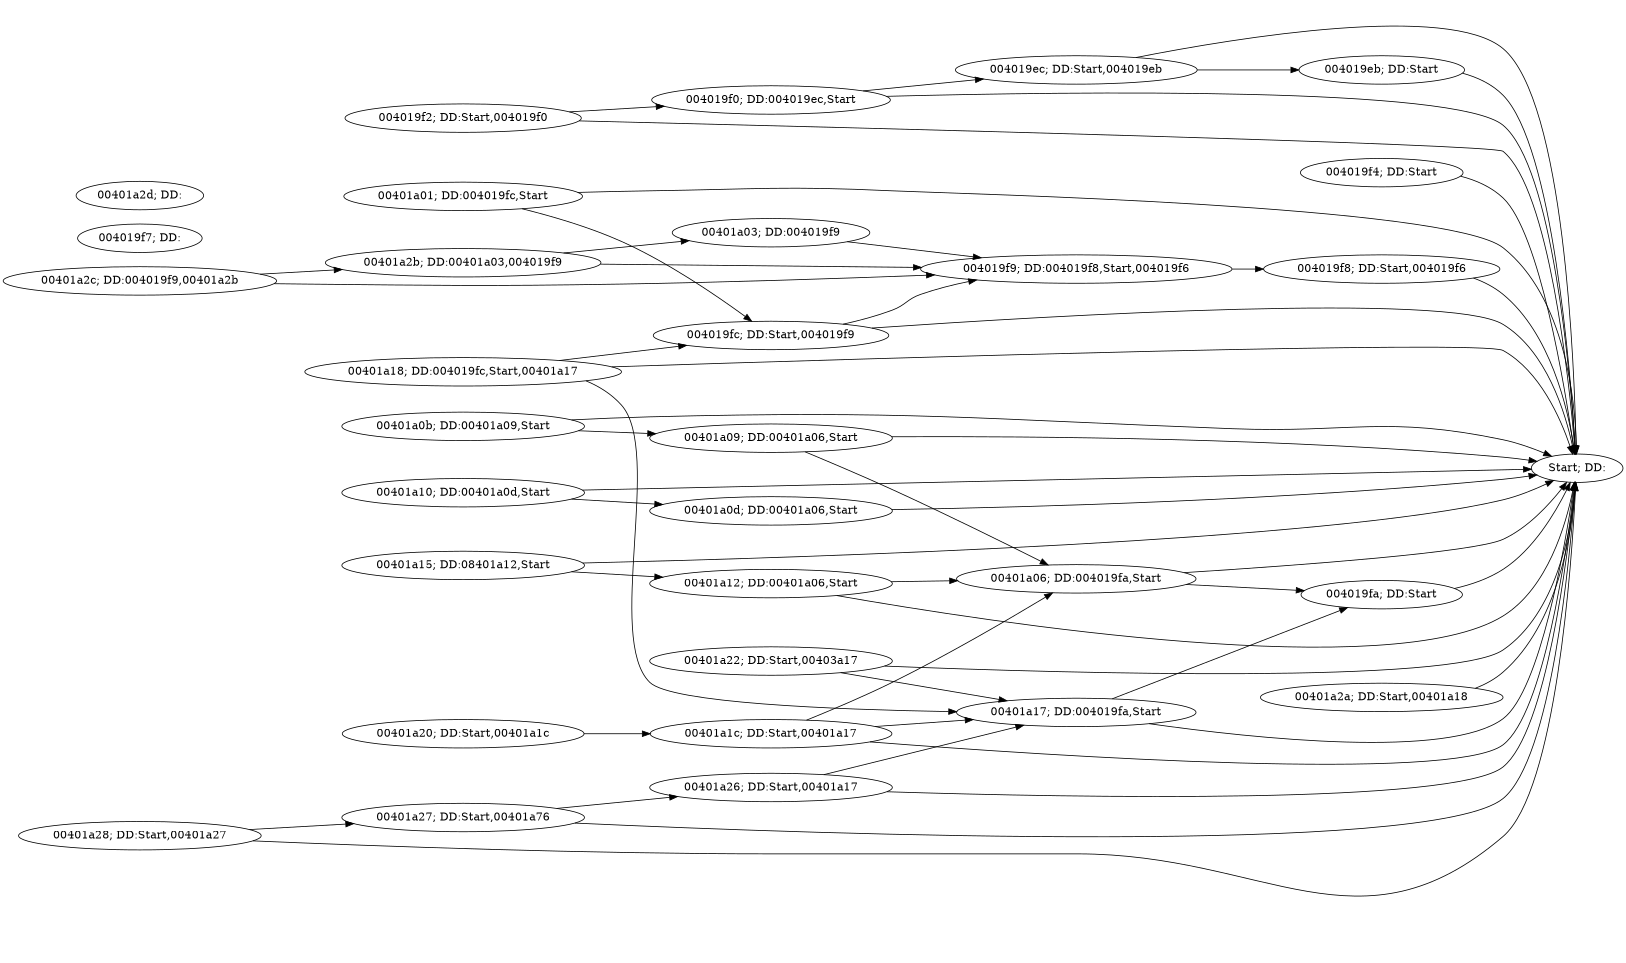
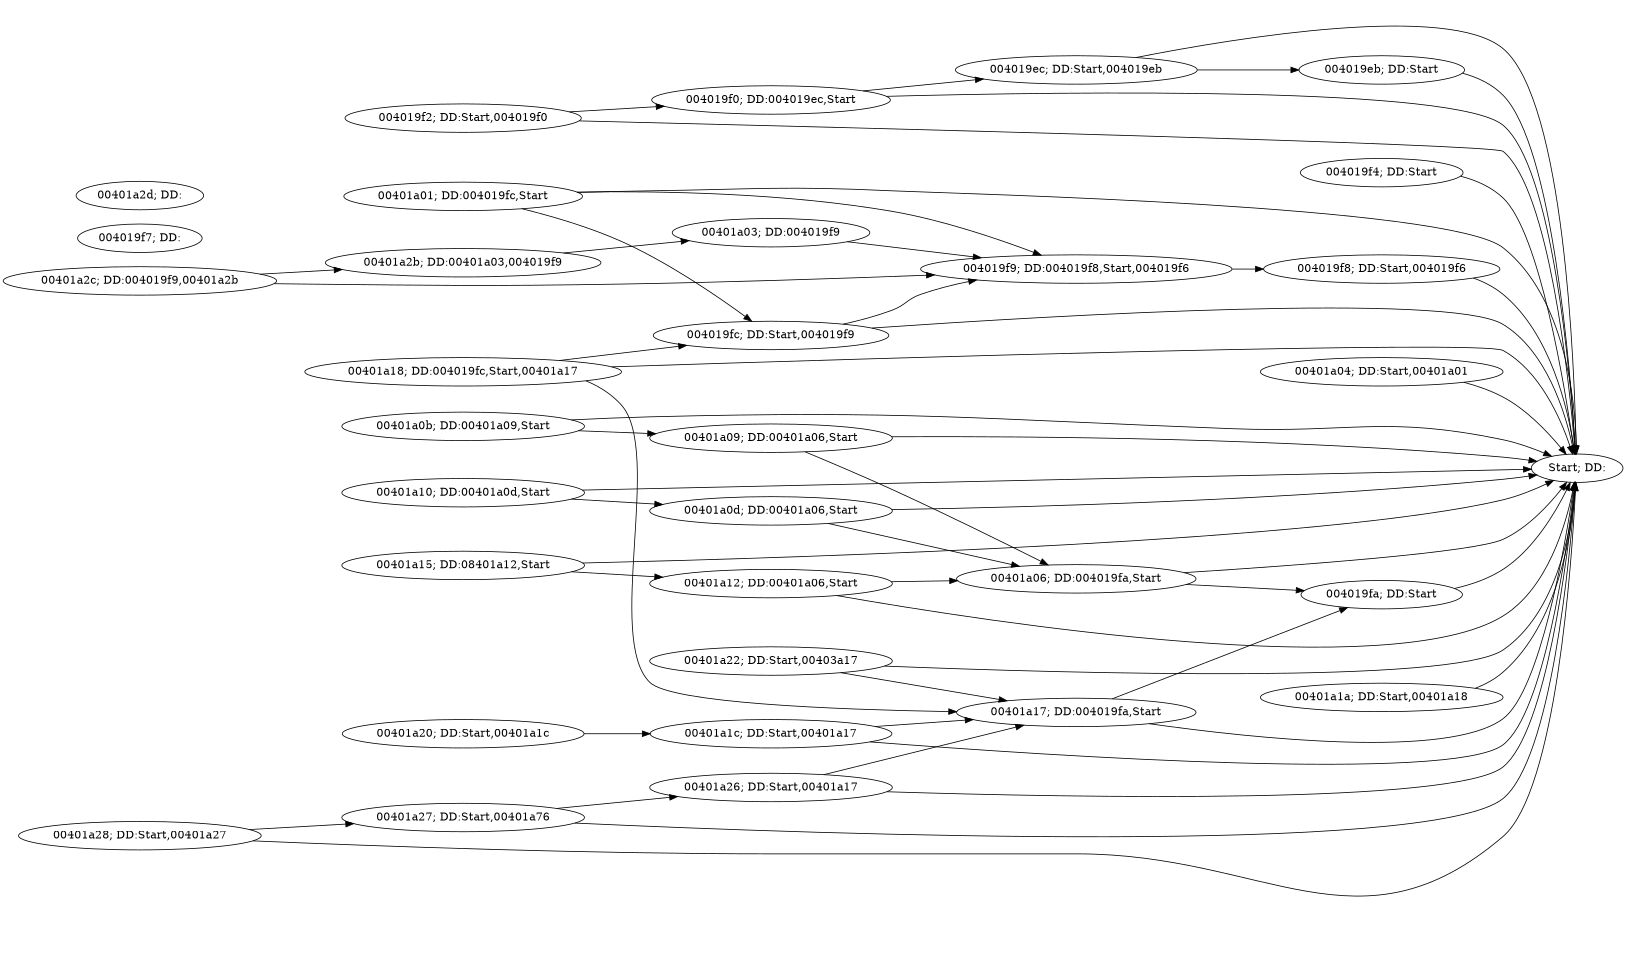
(757, 266) -> (808, 200)
none -> (1382, 372)
(935, 661) -> (920, 544)
(1382, 697) -> (1382, 697)
